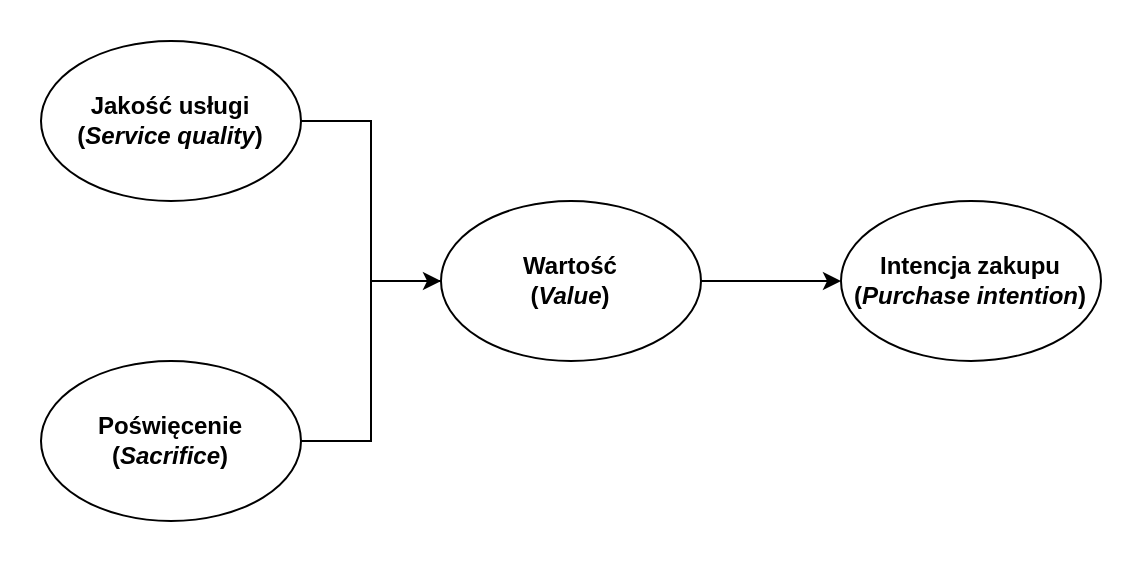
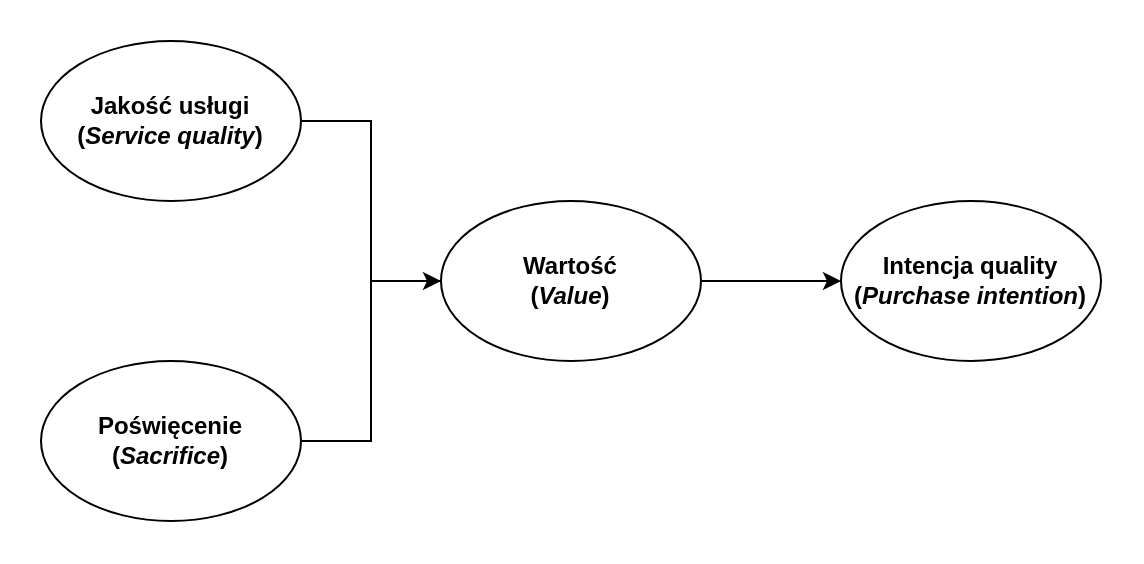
(971, 281) -> (971, 281)
